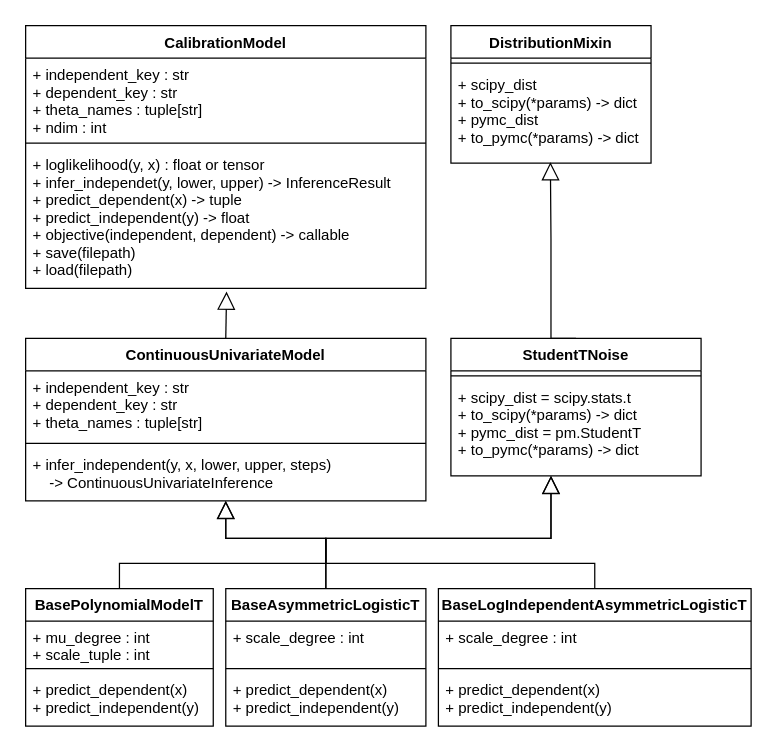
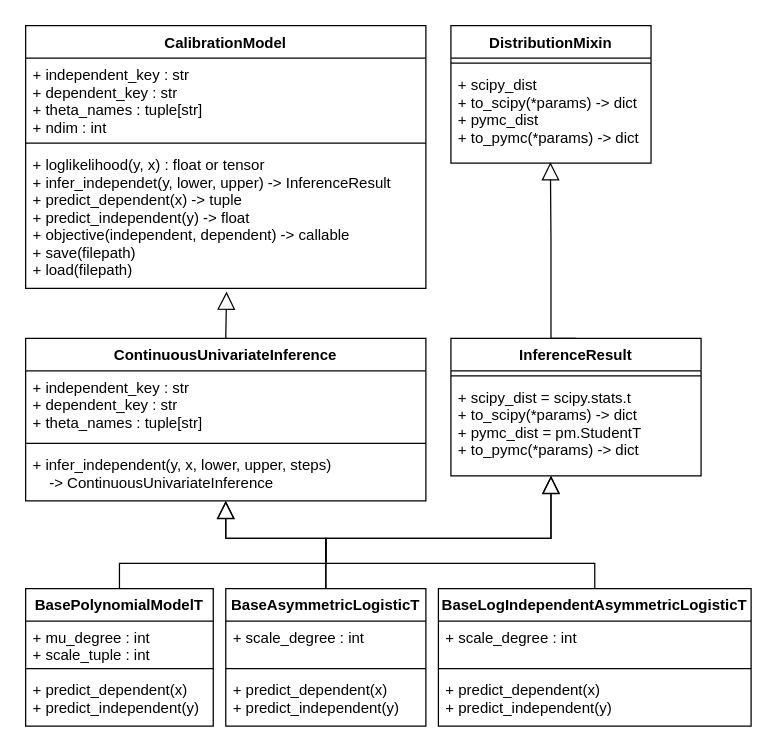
(225, 355) -> (225, 355)
(575, 355) -> (575, 355)
